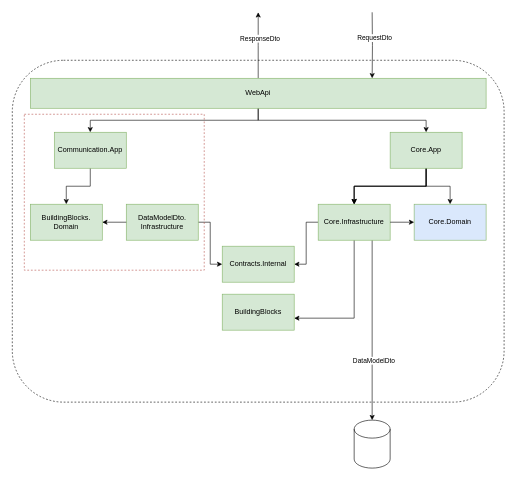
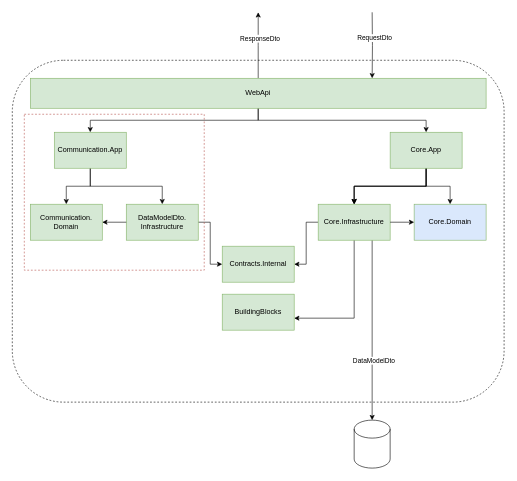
none -> (162, 198)
(66, 222) -> (66, 222)
